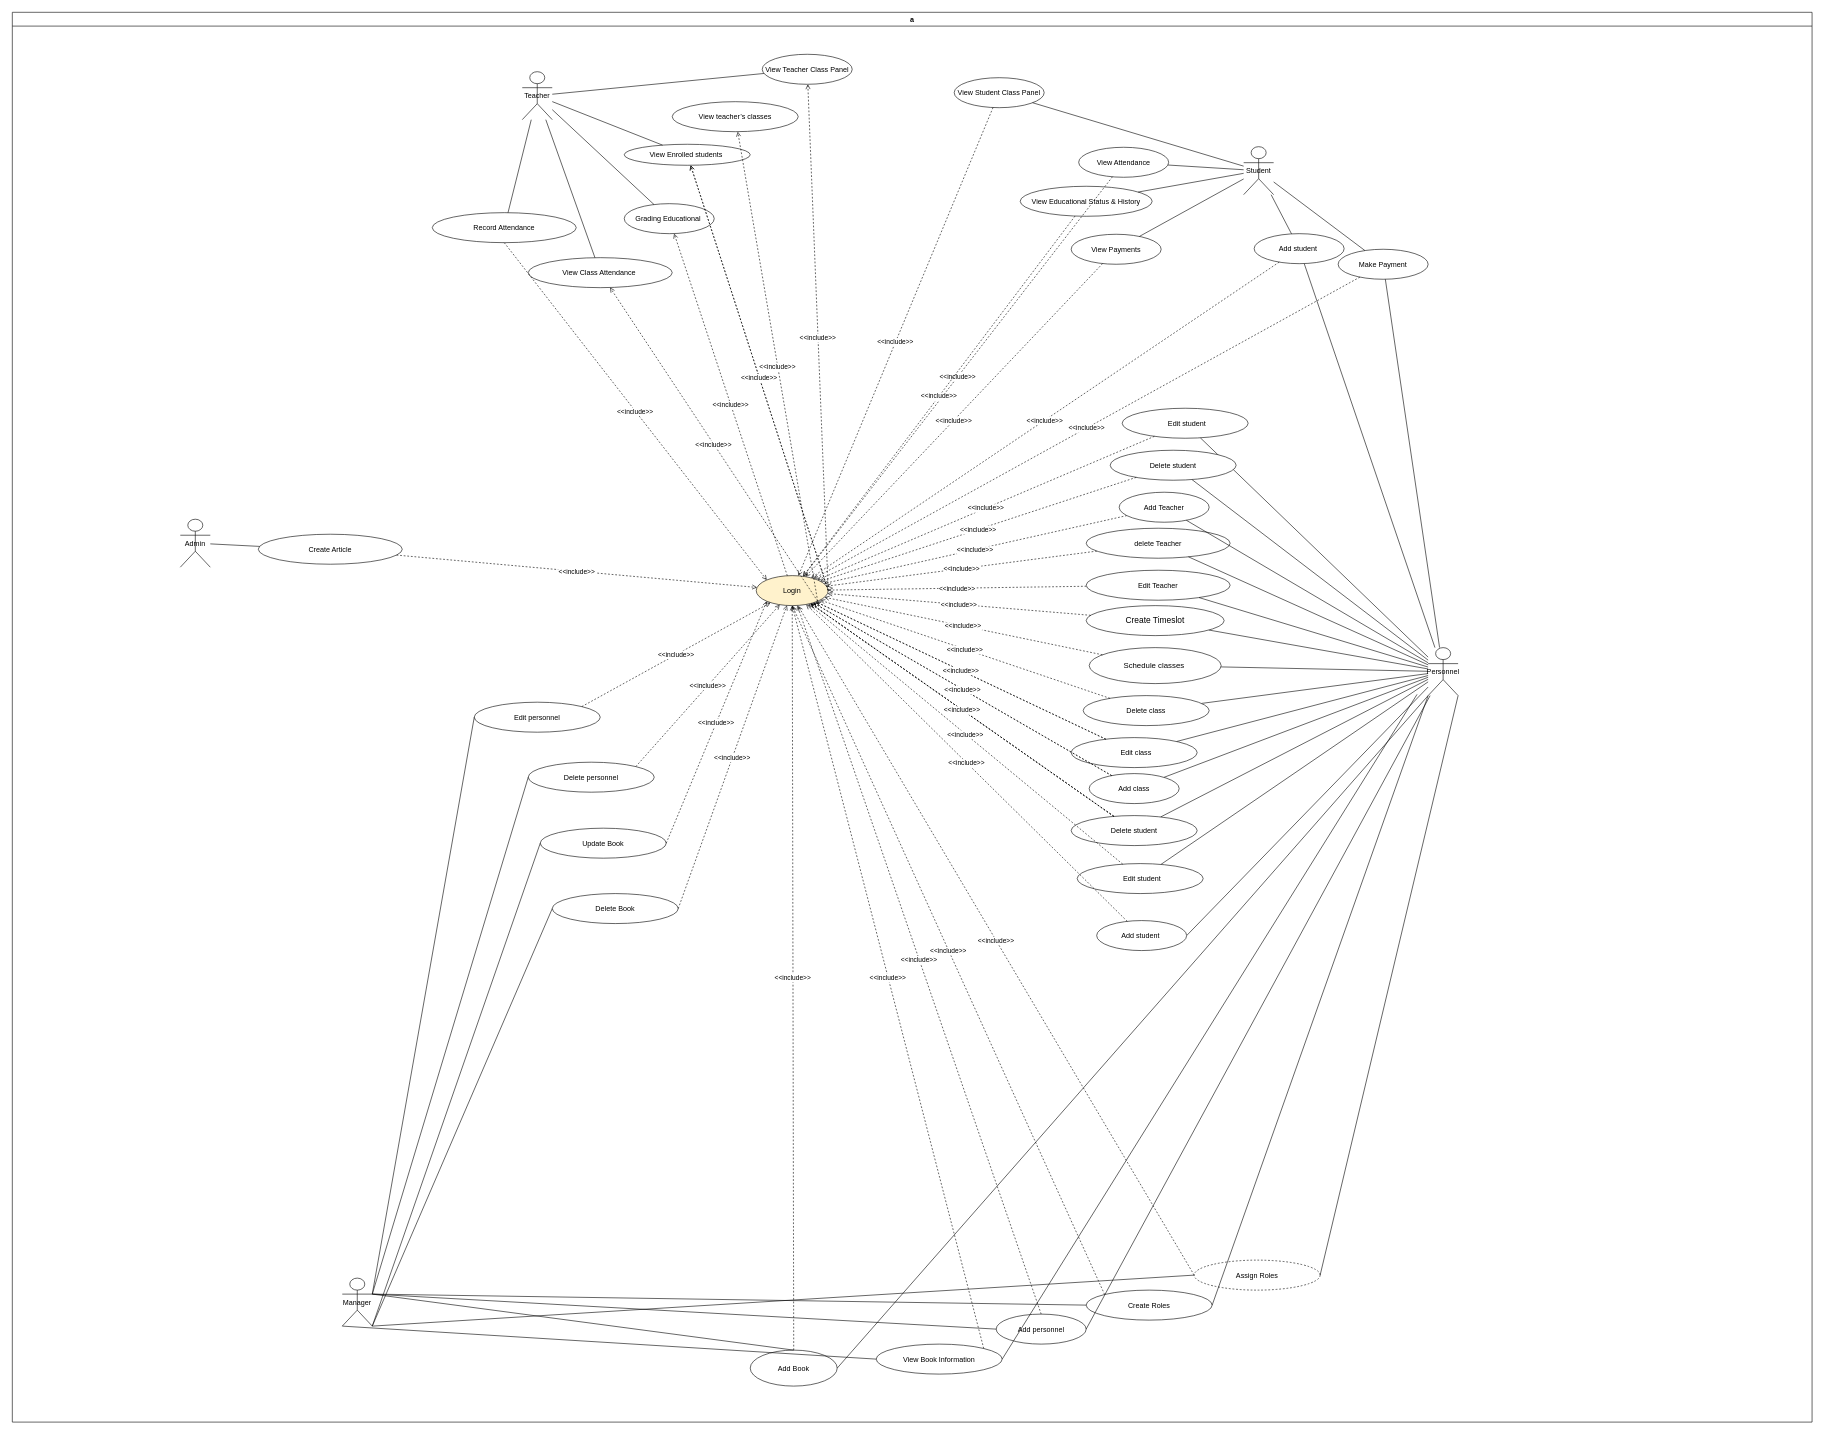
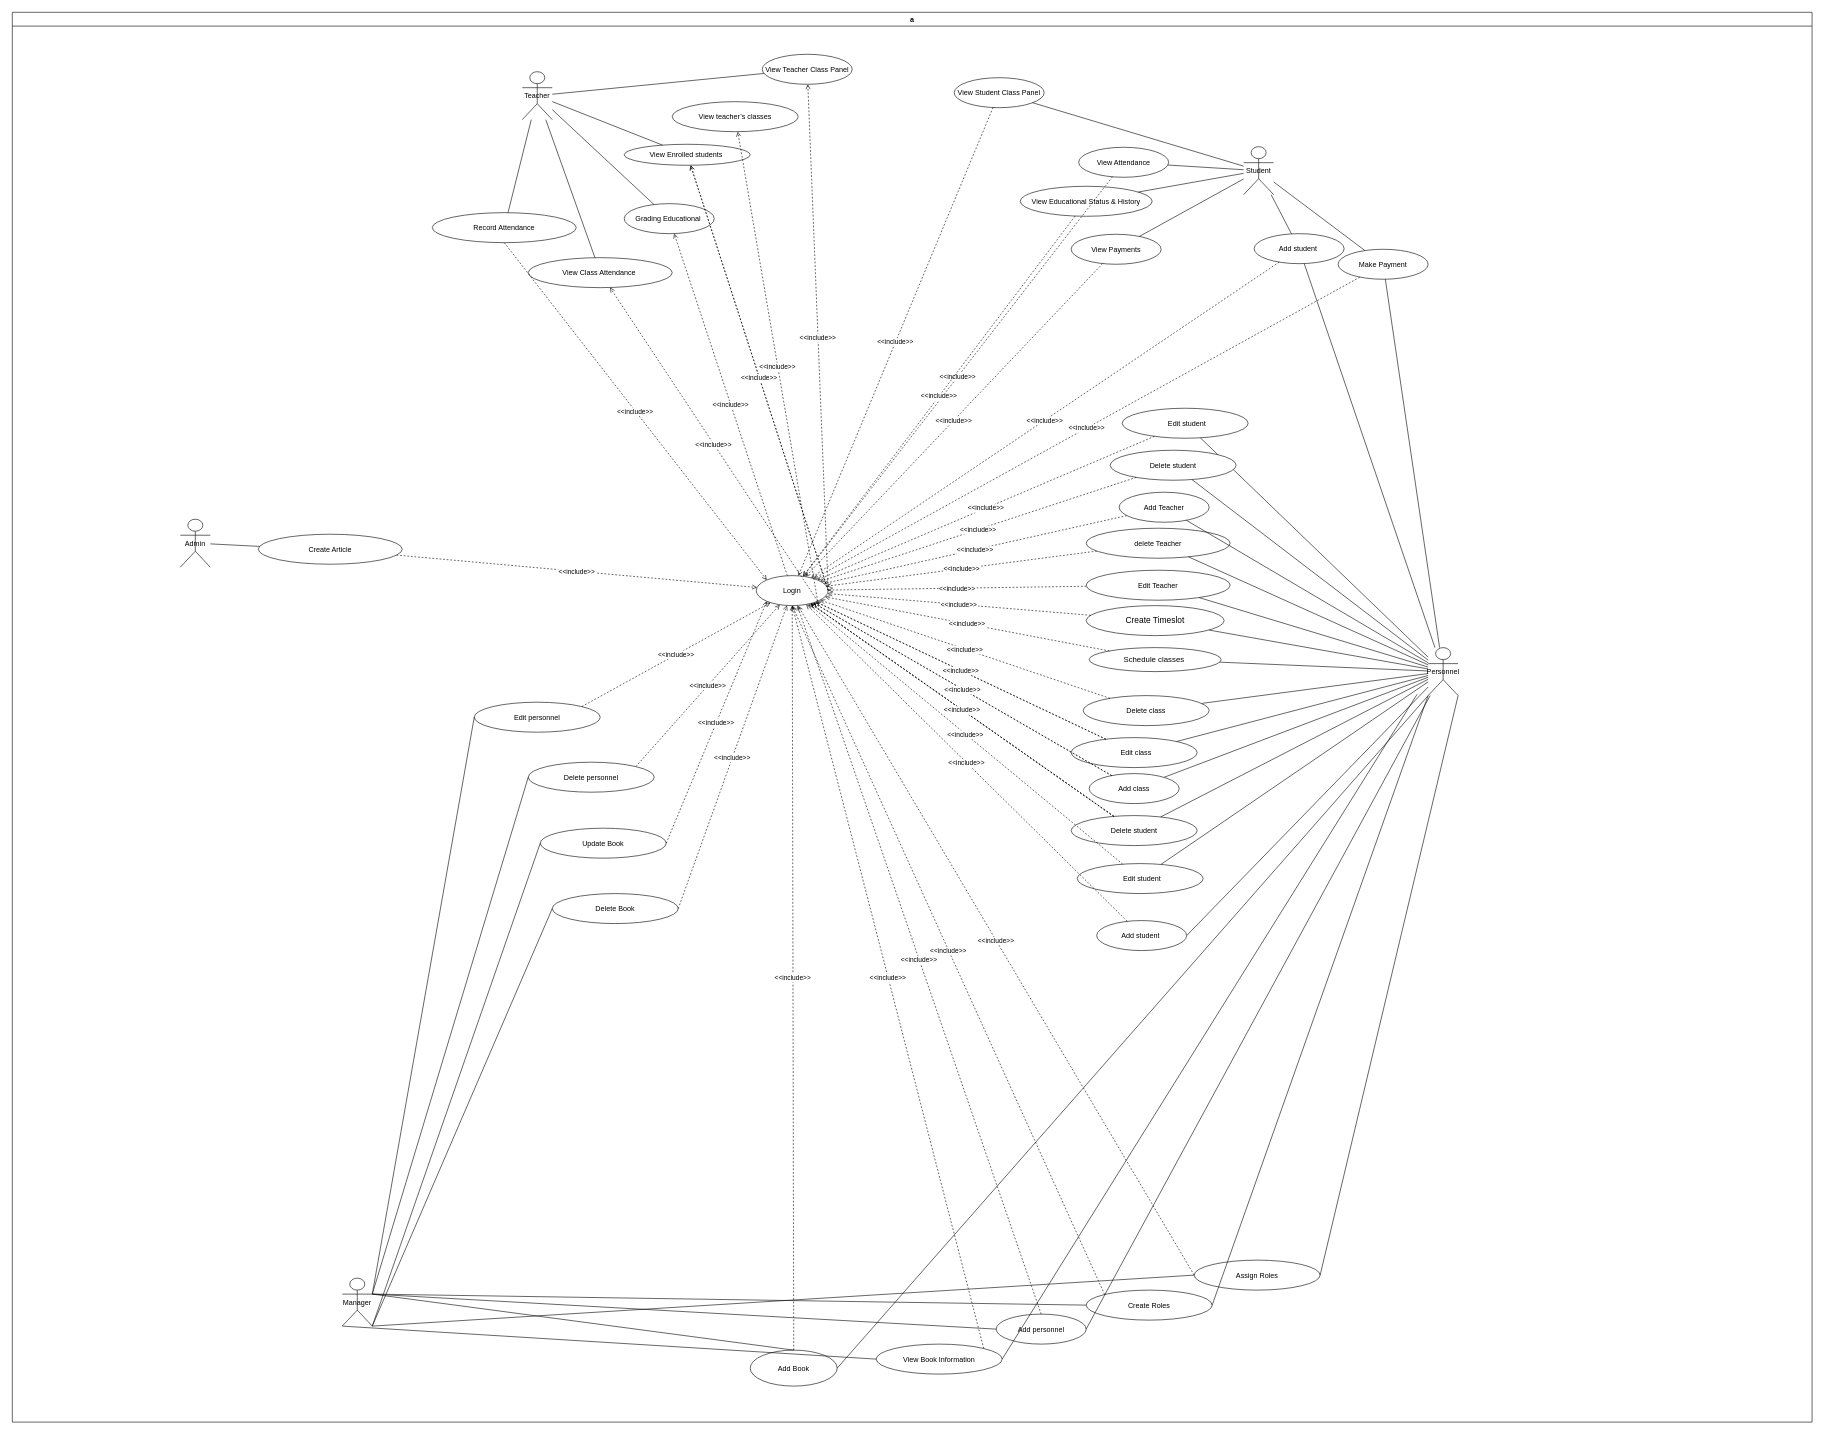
(792, 591) -> (792, 591)
(1155, 666) -> (1155, 660)
(1257, 1275) -> (1257, 1275)
